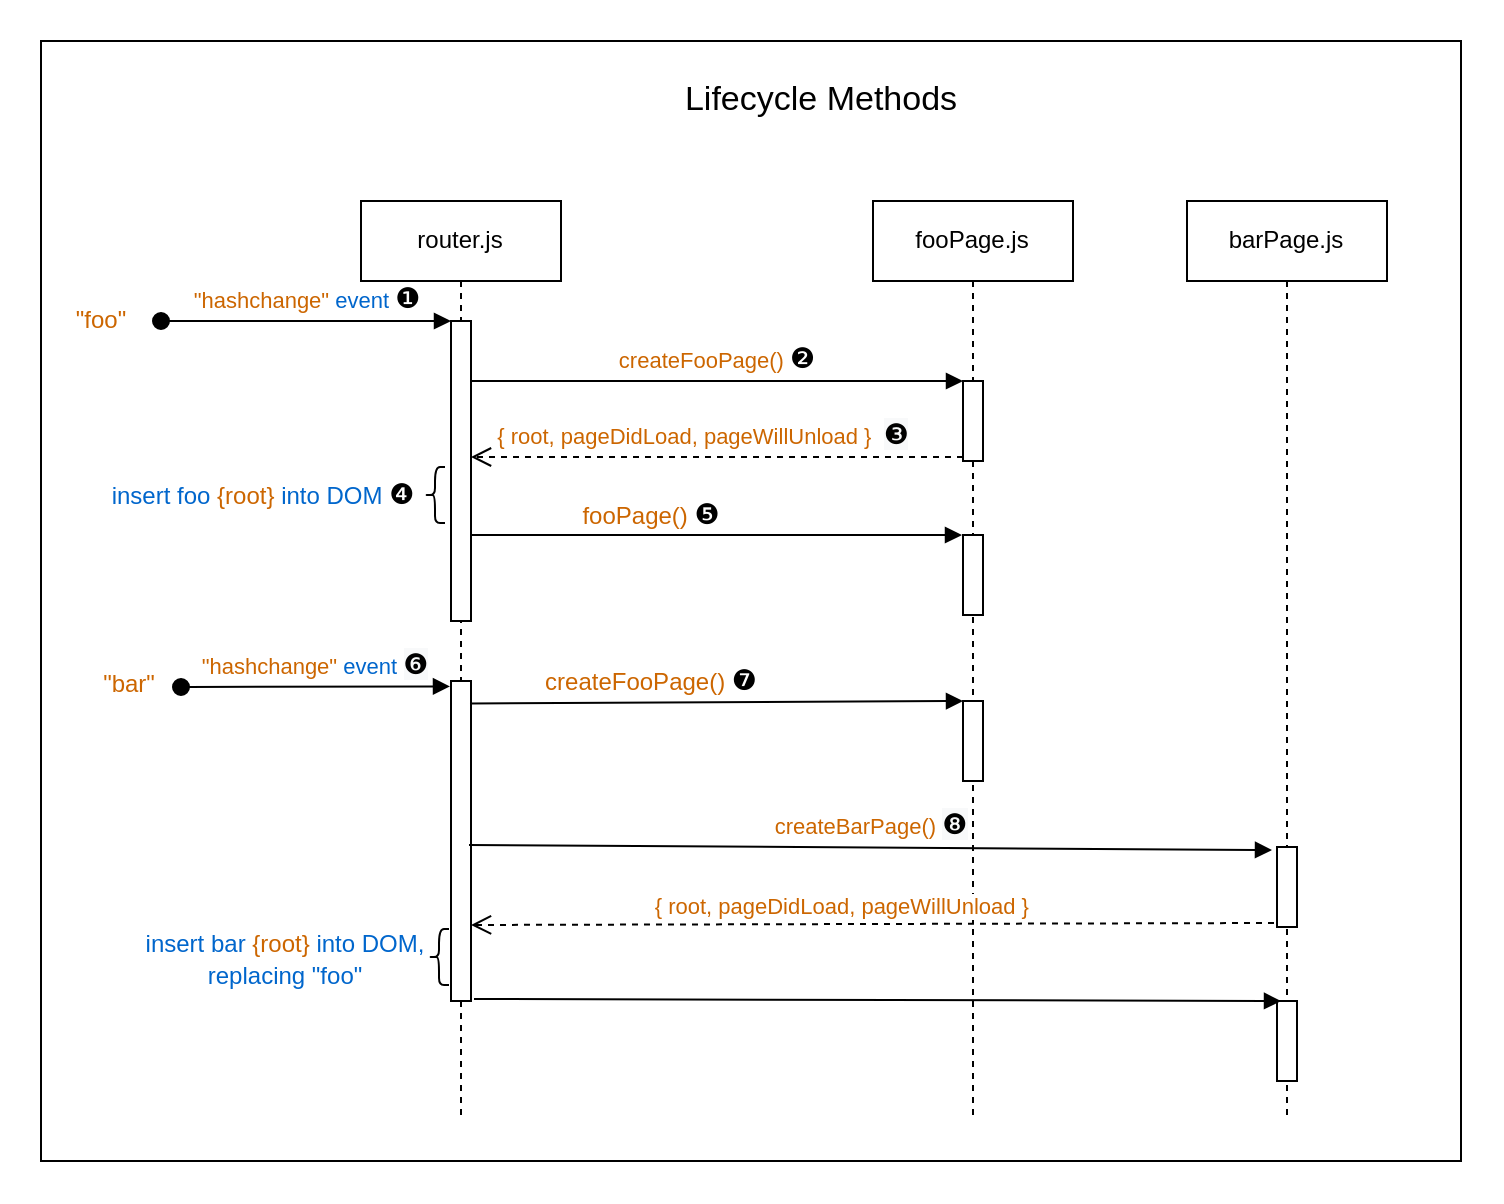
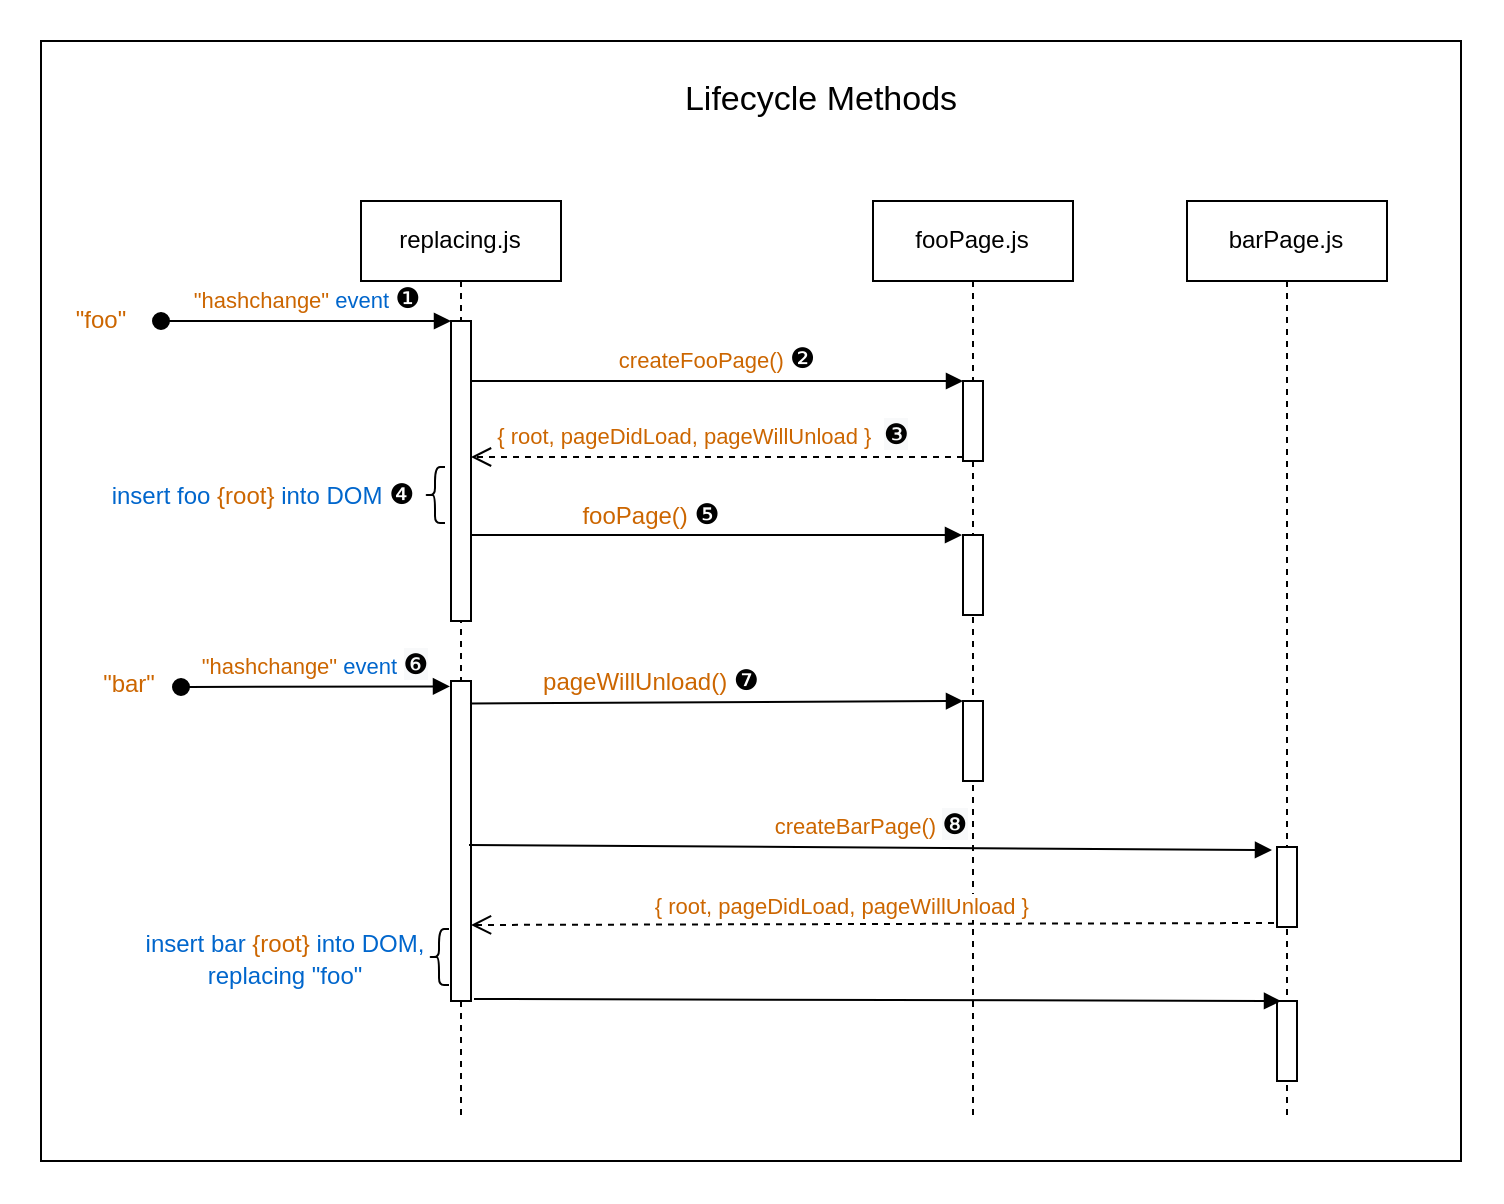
(461, 241) -> (461, 241)
(652, 681) -> (652, 681)
